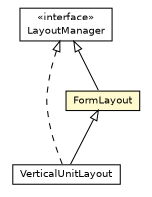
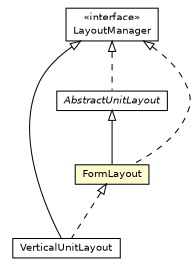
(88, 70) -> (188, 111)
none -> (112, 100)
(47, 108) -> (30, 138)
(82, 142) -> (86, 215)
